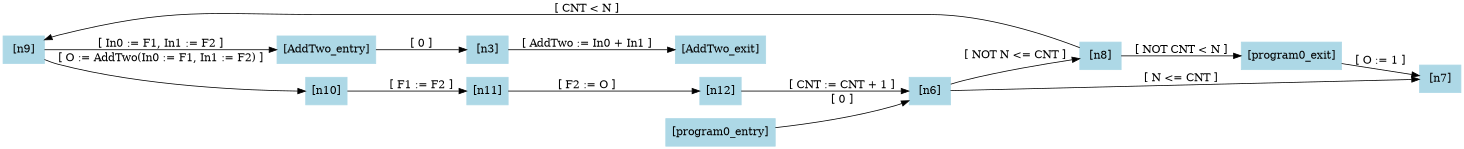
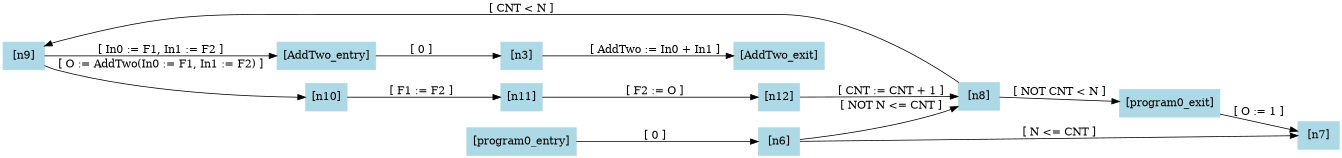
(821, 91) -> (875, 97)
